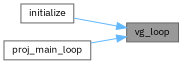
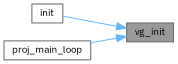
(47, 13) -> (47, 13)
(153, 32) -> (150, 32)
